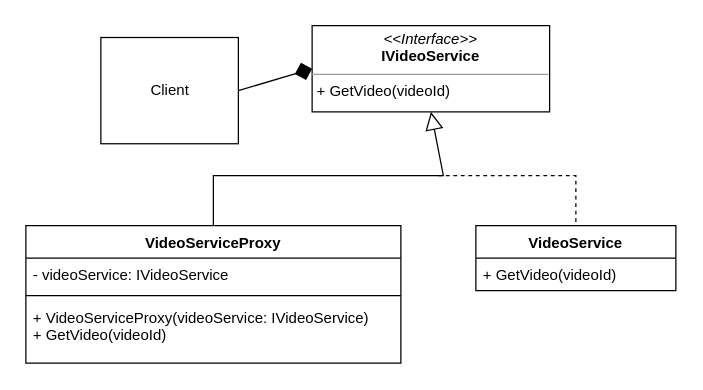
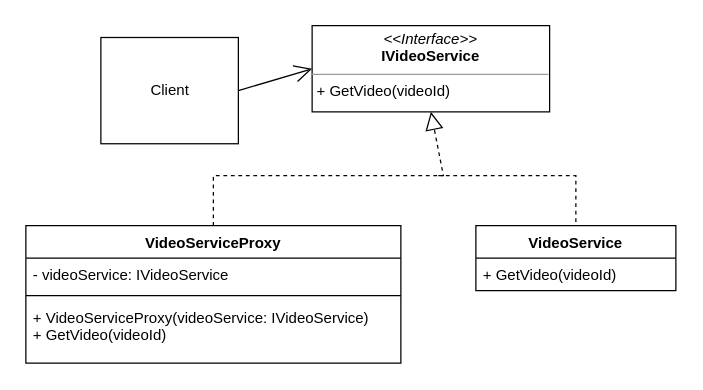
(294, 74) -> (302, 72)
(301, 176) -> (301, 176)
